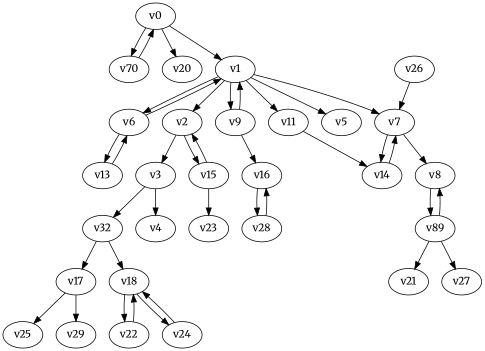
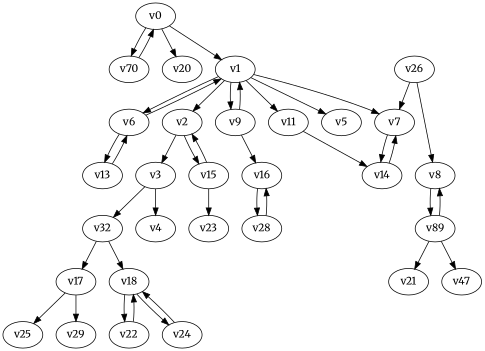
(413, 146) -> (424, 119)
(462, 282) -> (462, 282)
